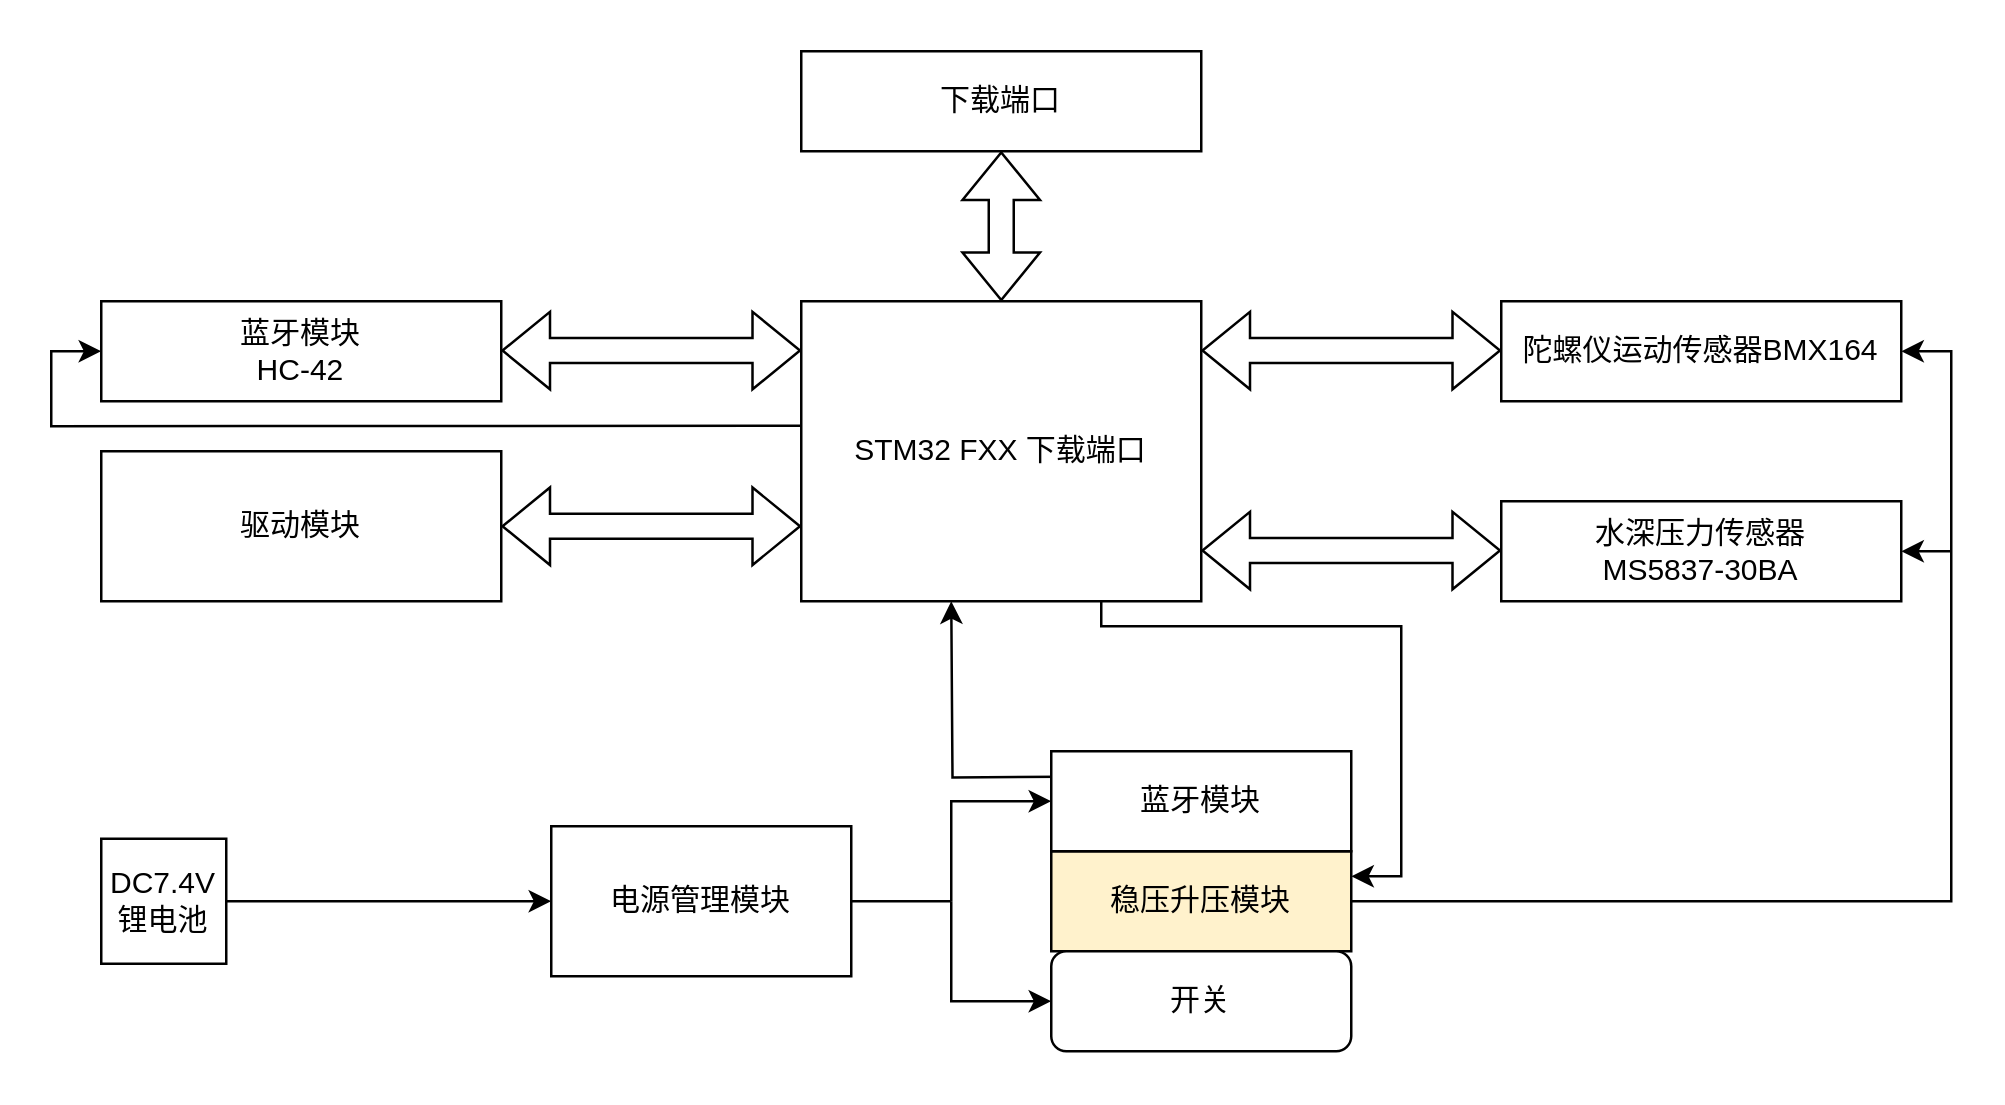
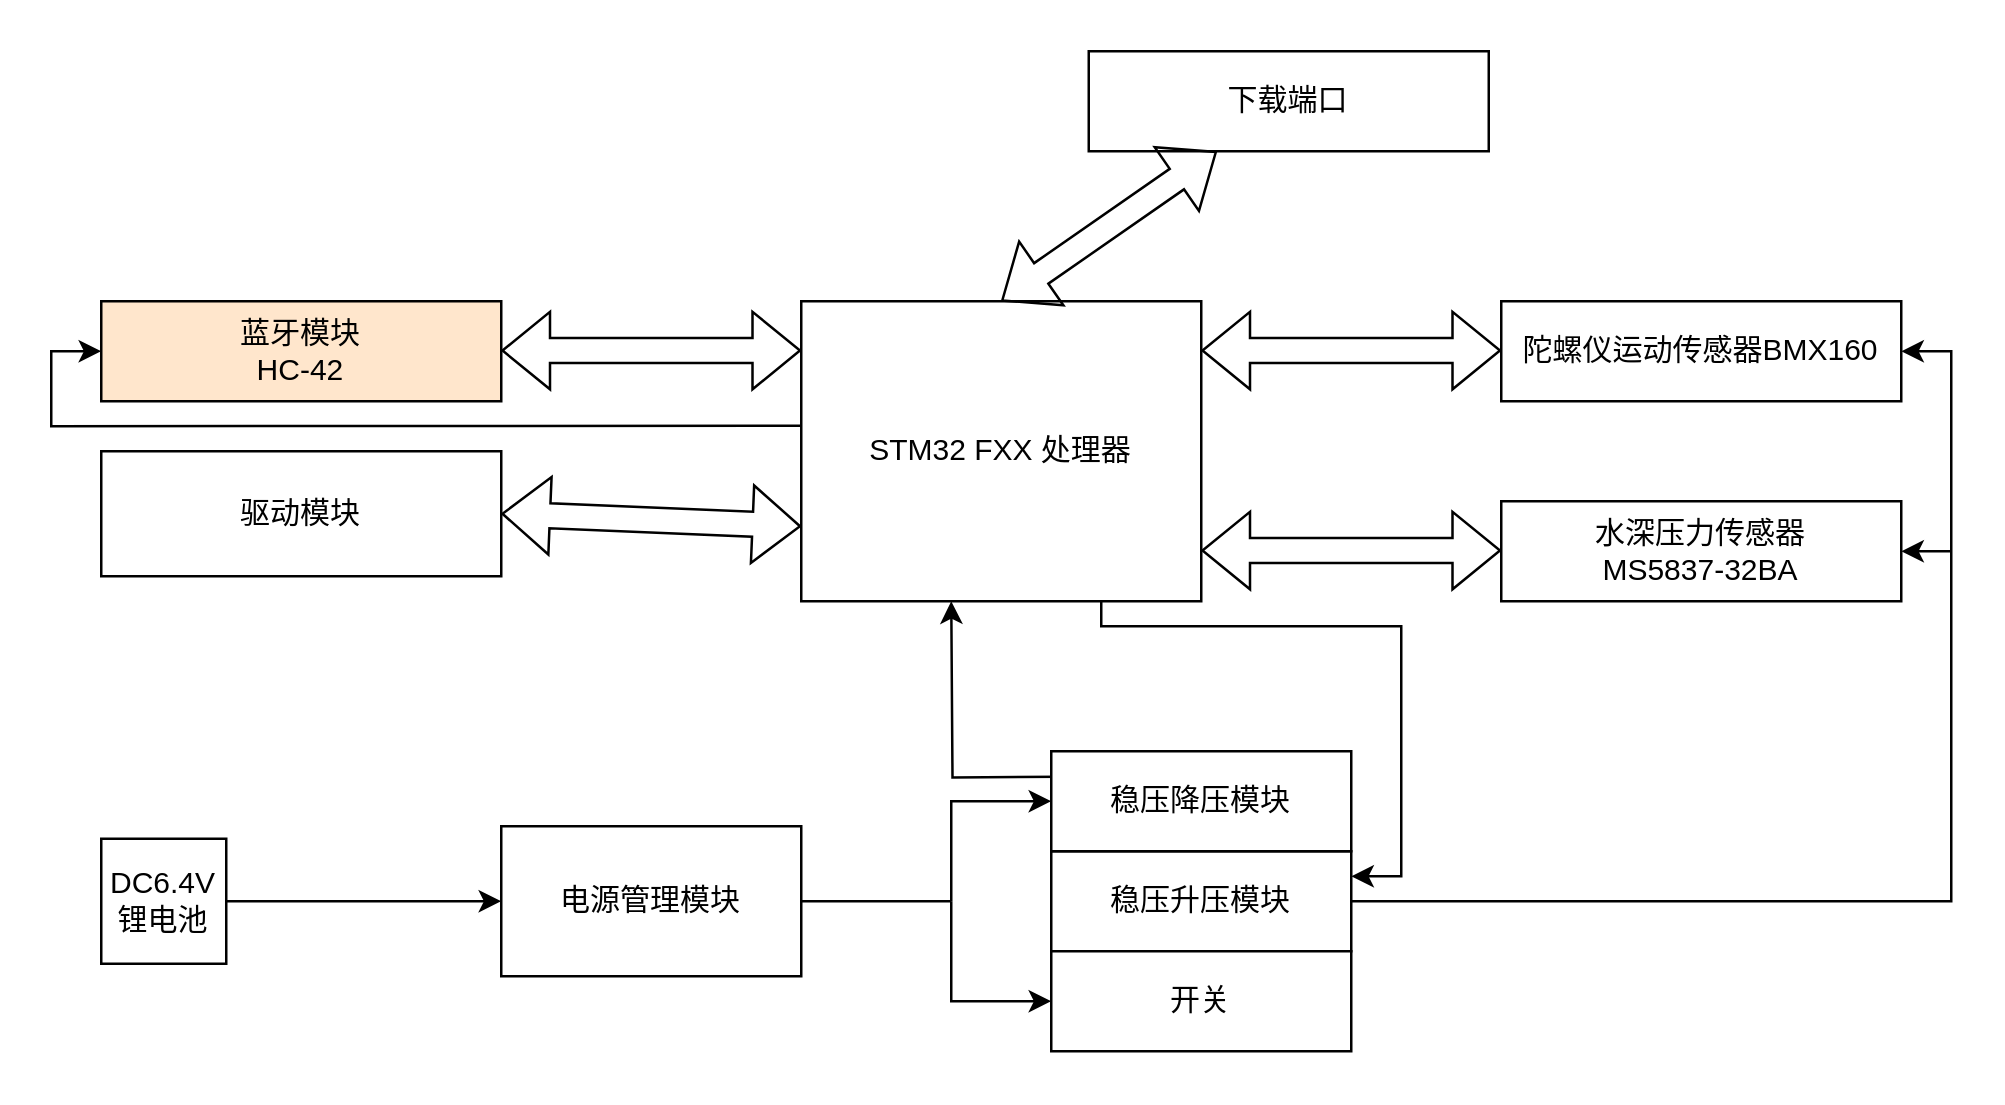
(1001, 101) -> (1289, 101)
(301, 351) -> (301, 351)
(1701, 351) -> (1701, 351)
(1001, 451) -> (1001, 451)
(301, 526) -> (301, 514)
(1701, 551) -> (1701, 551)
(1201, 801) -> (1201, 801)
(164, 901) -> (164, 901)
(701, 901) -> (651, 901)
(1201, 901) -> (1201, 901)
(1201, 1001) -> (1201, 1001)
